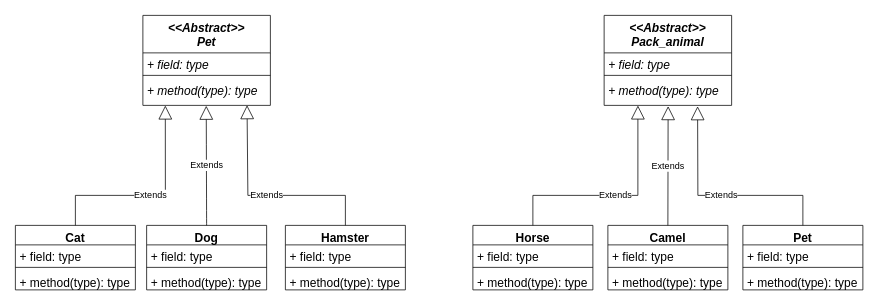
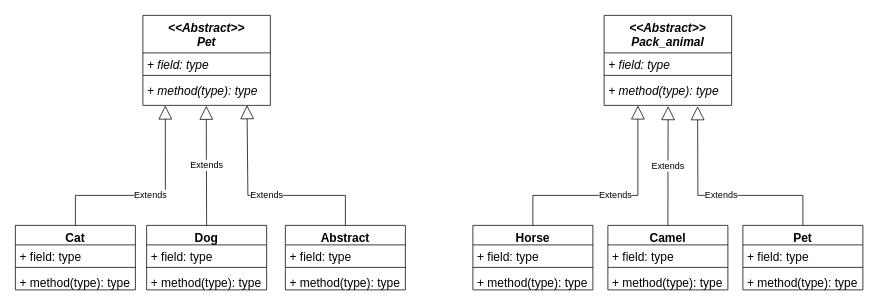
(345, 238) -> (345, 238)
